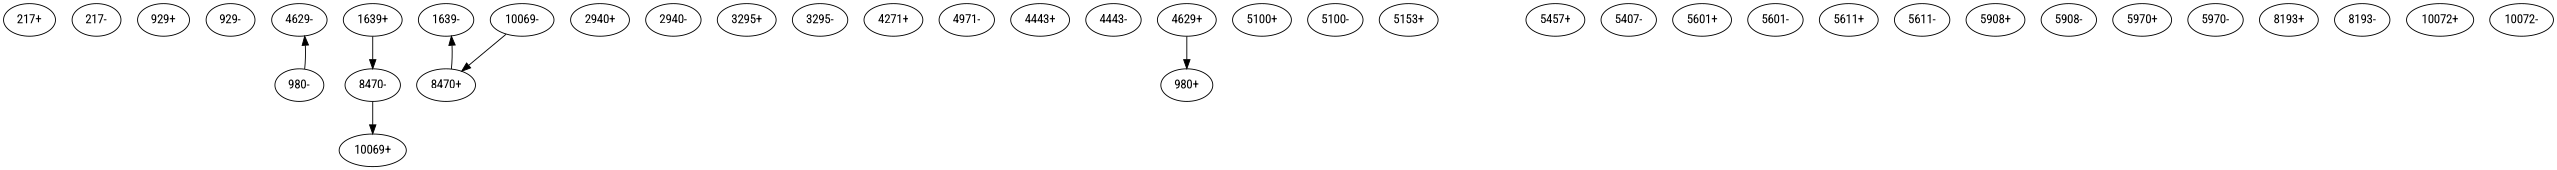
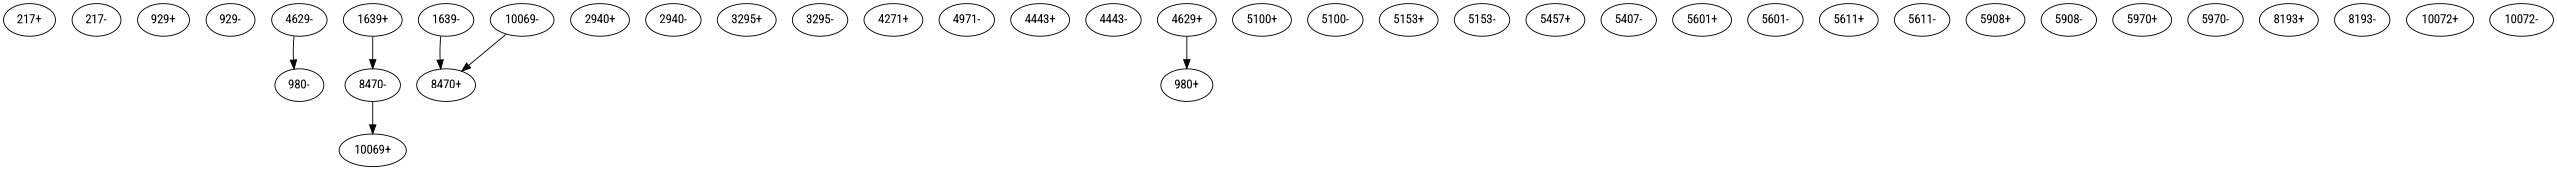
none -> (1482, 20)
(305, 57) -> (293, 48)
(452, 57) -> (440, 48)
